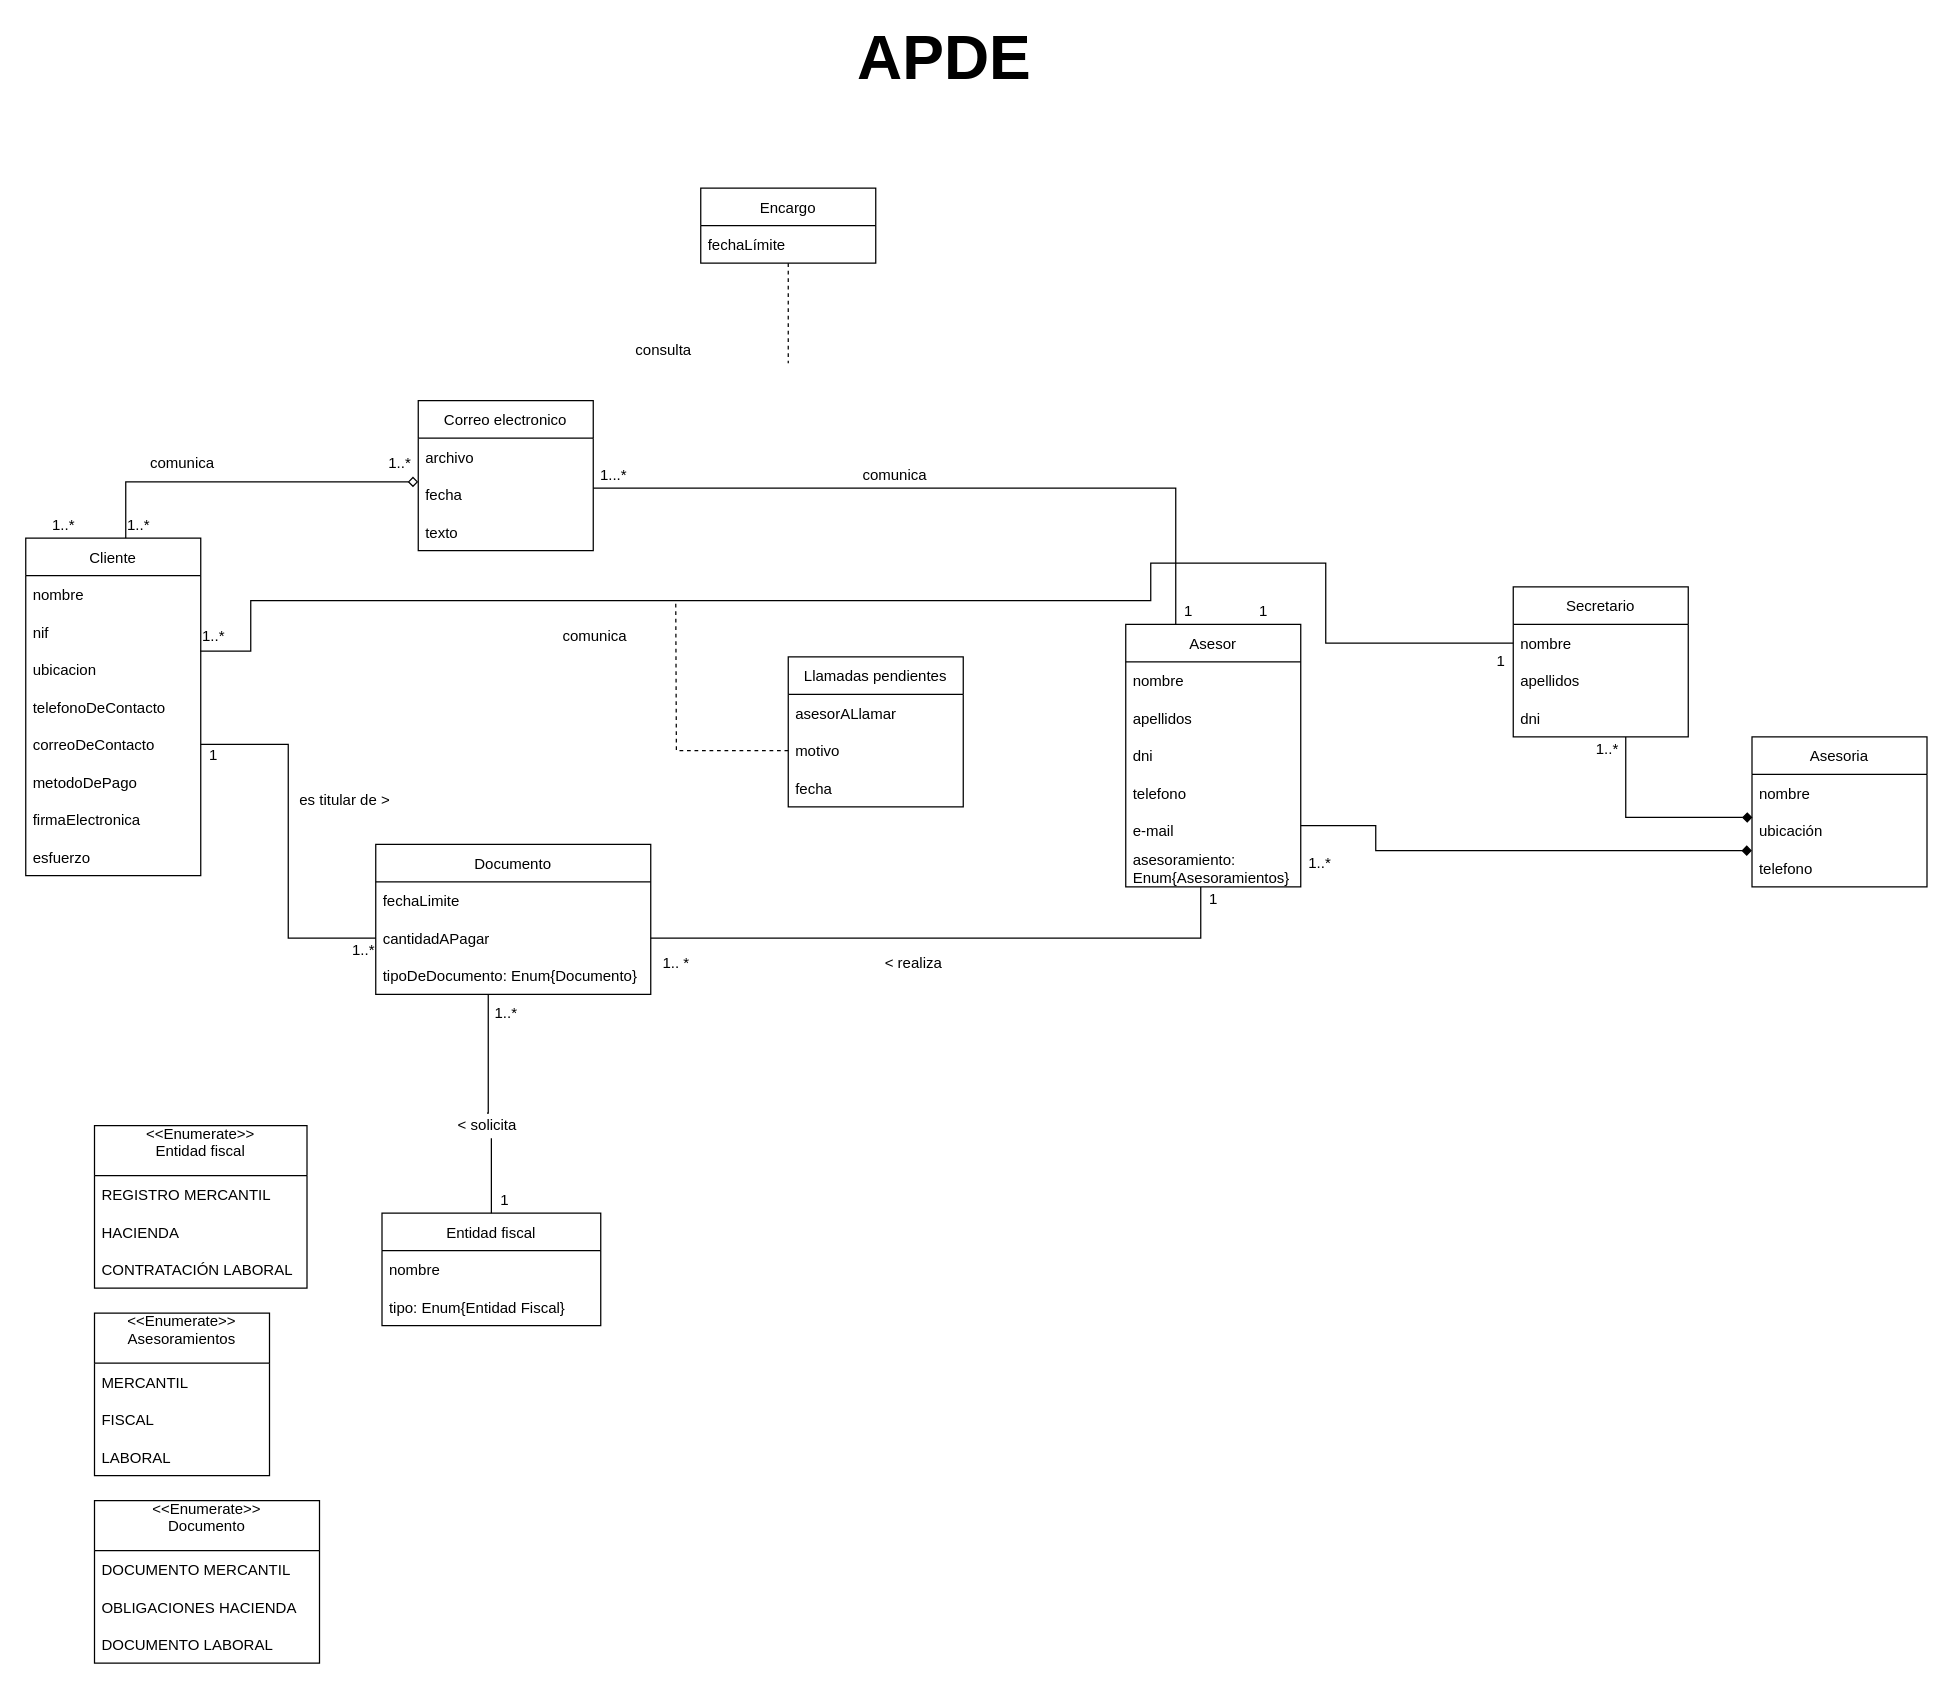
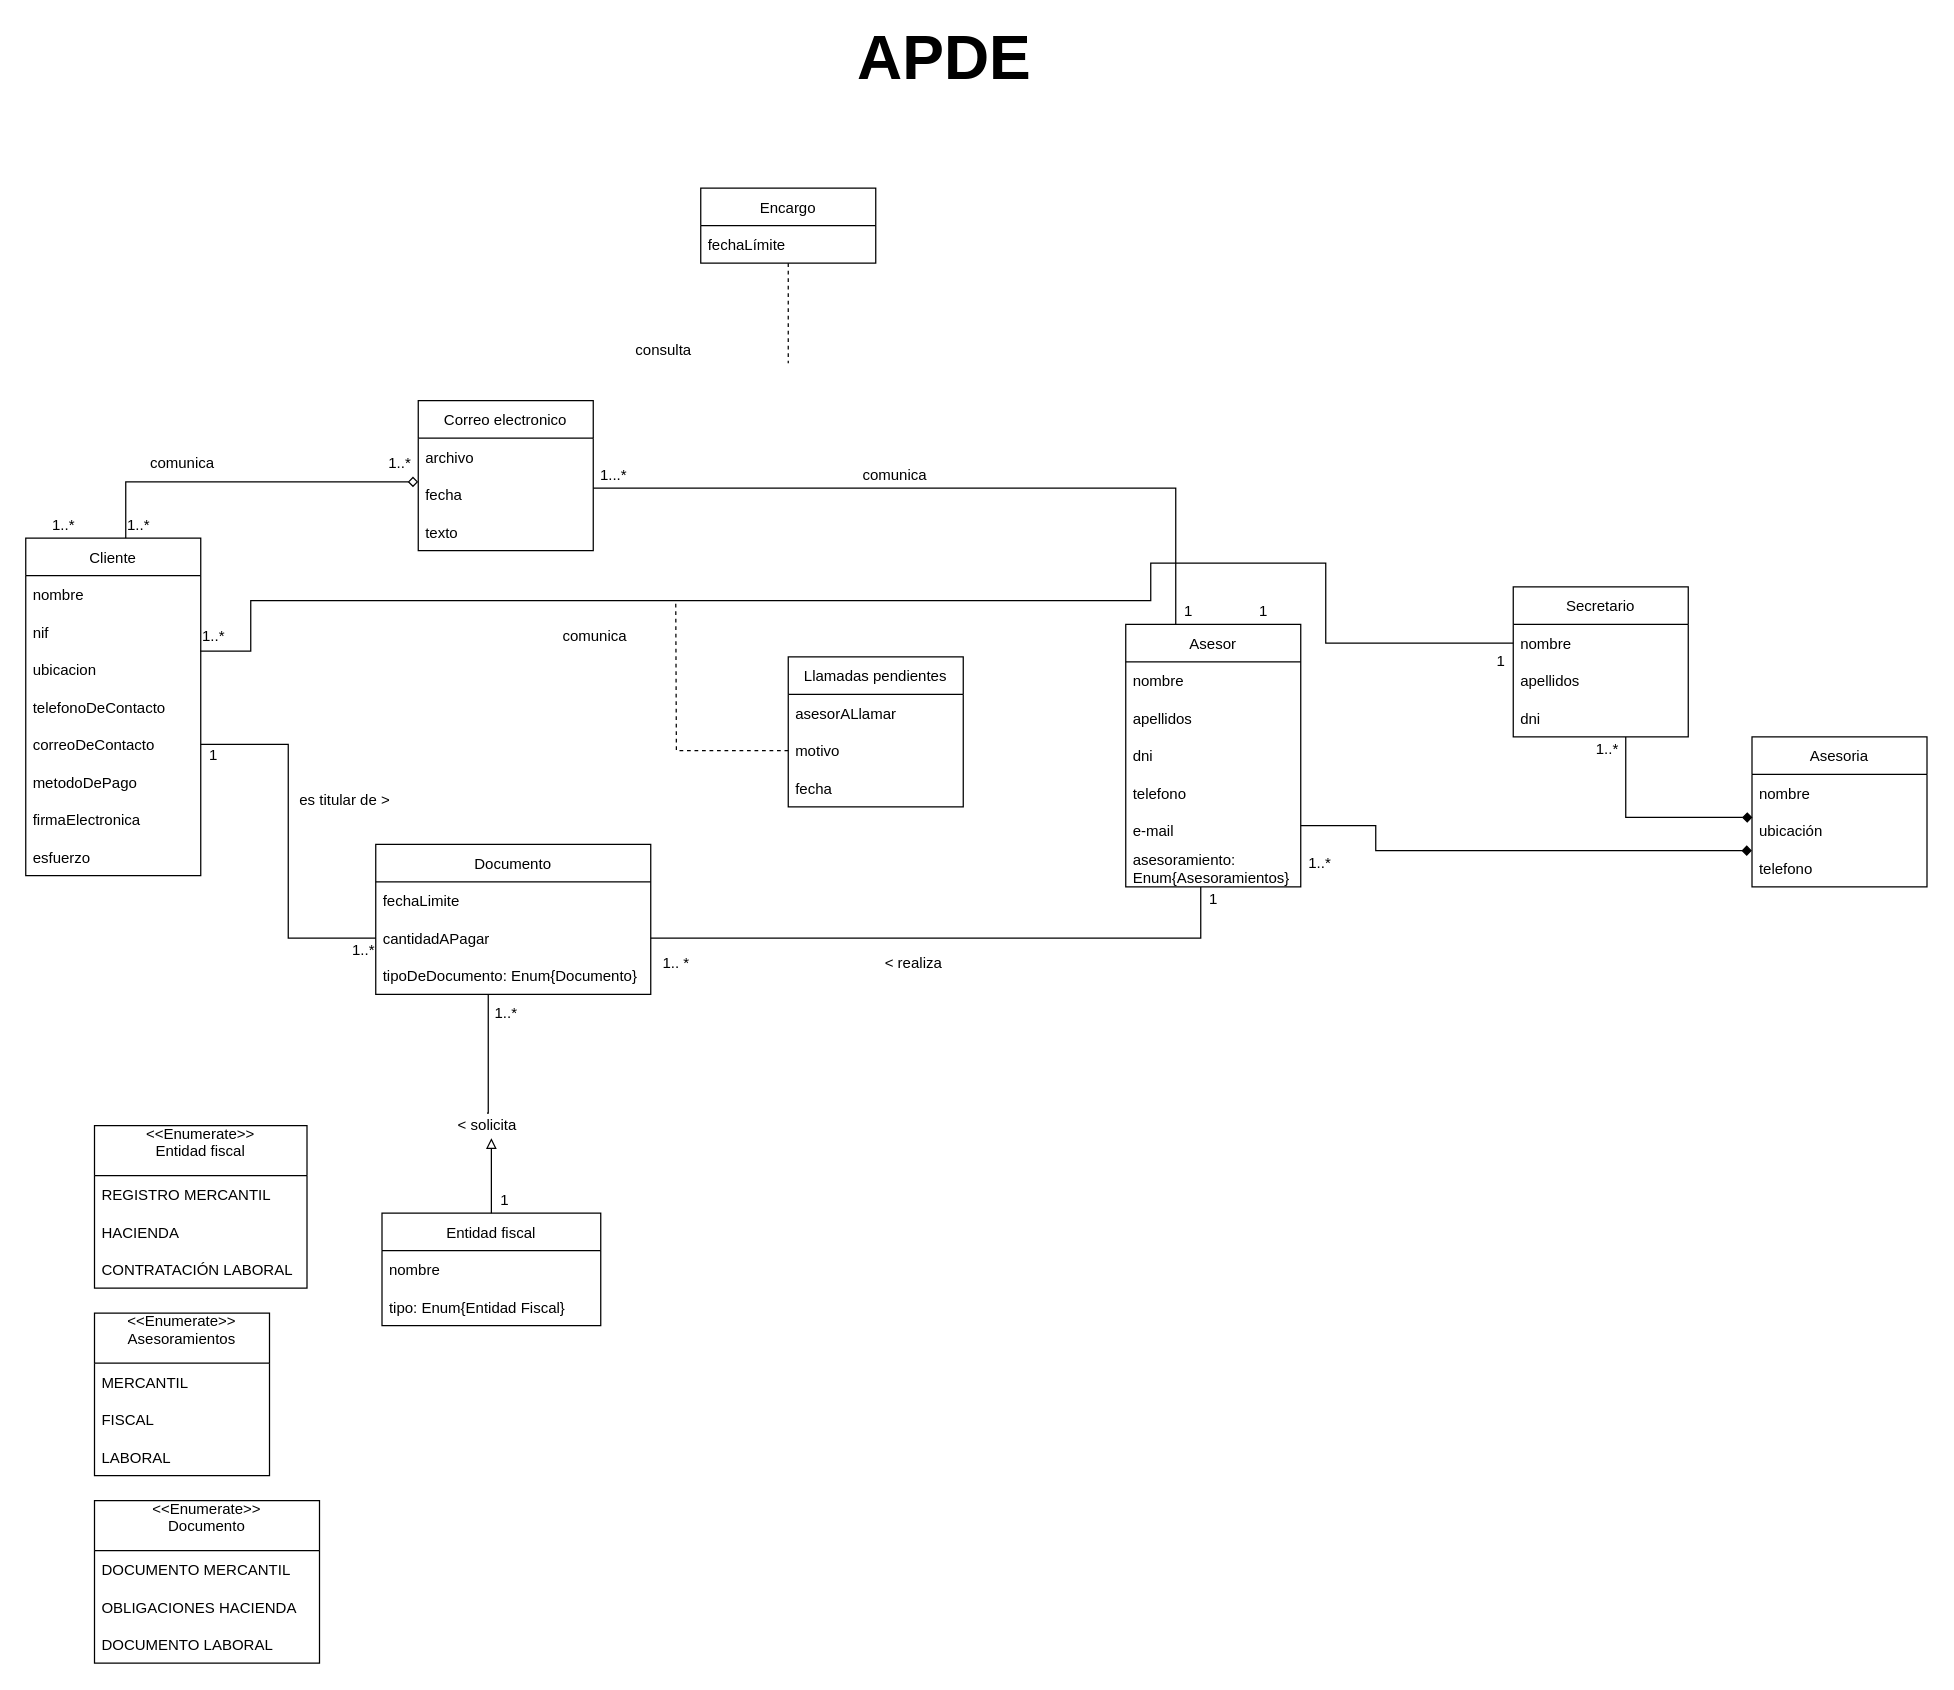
(491, 1144) -> (491, 1149)
